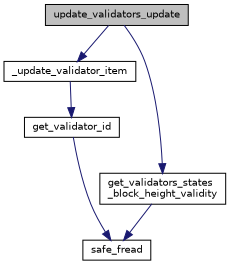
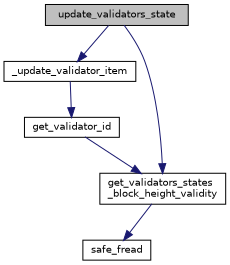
(117, 15) -> (117, 15)
(85, 186) -> (109, 152)
